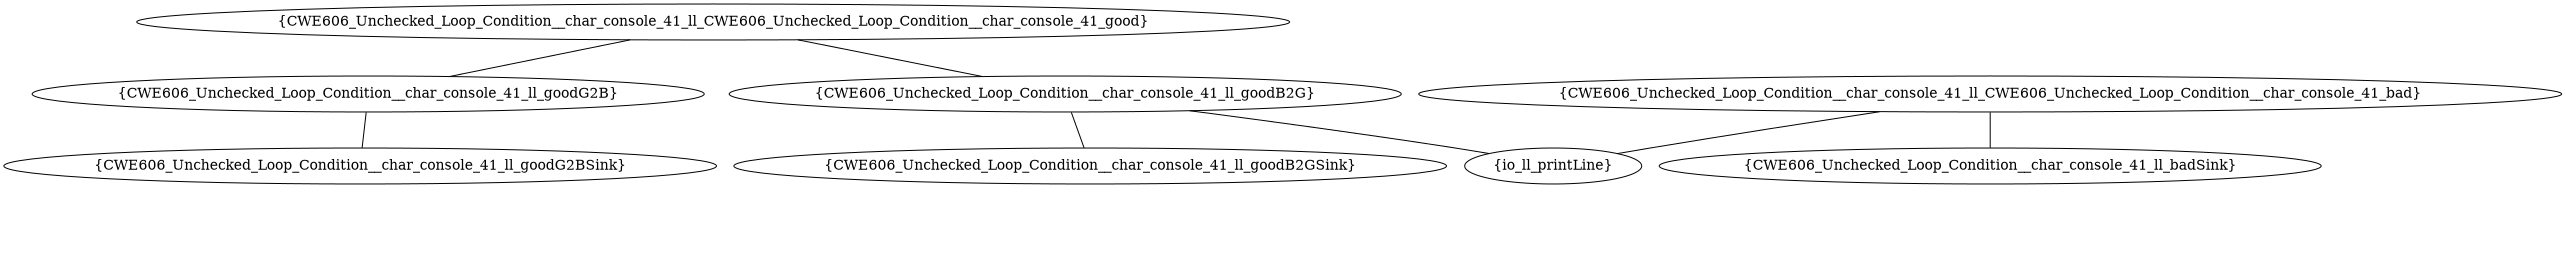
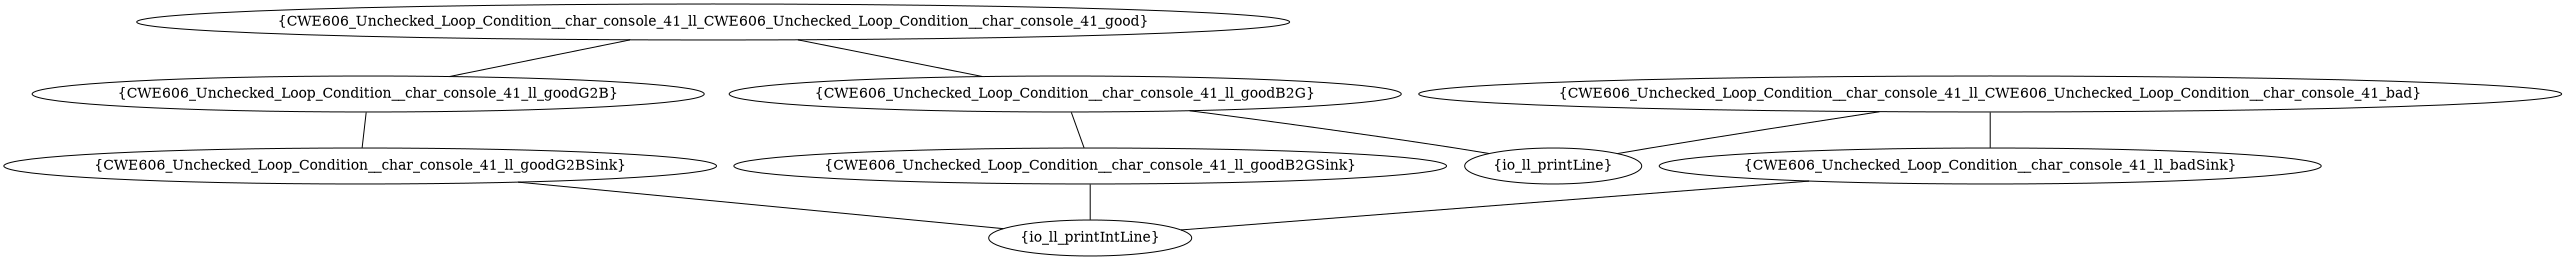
none -> (1090, 238)
